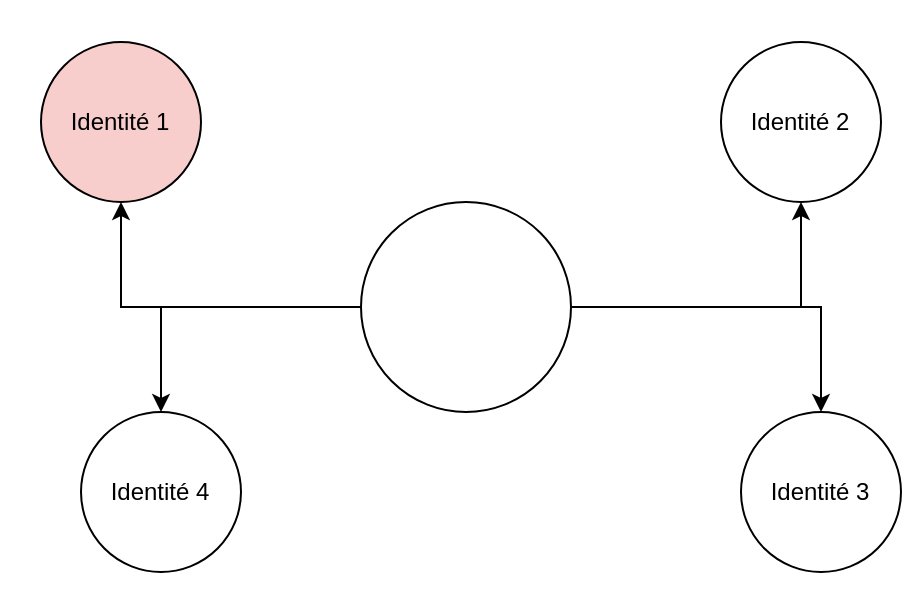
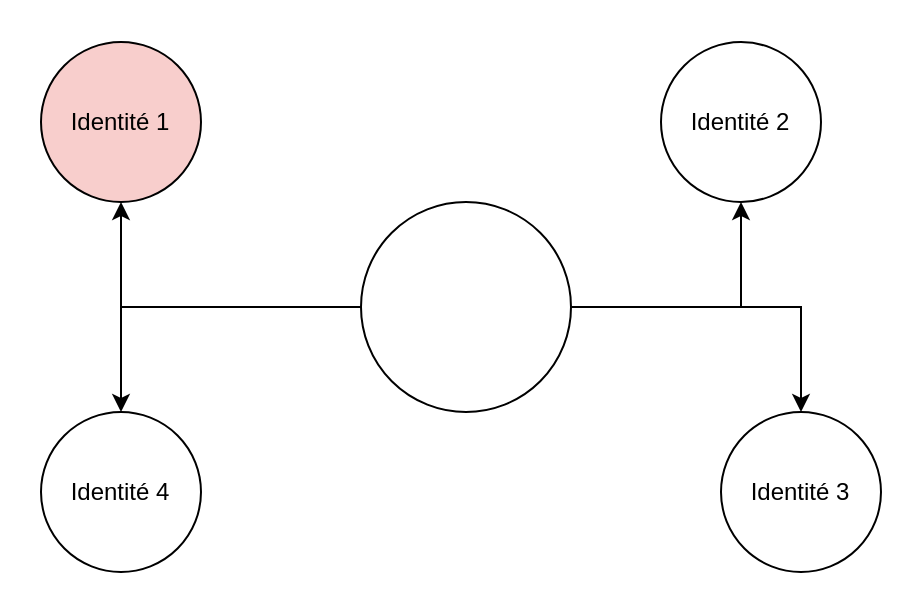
(801, 122) -> (741, 122)
(161, 492) -> (121, 492)
(821, 492) -> (801, 492)
